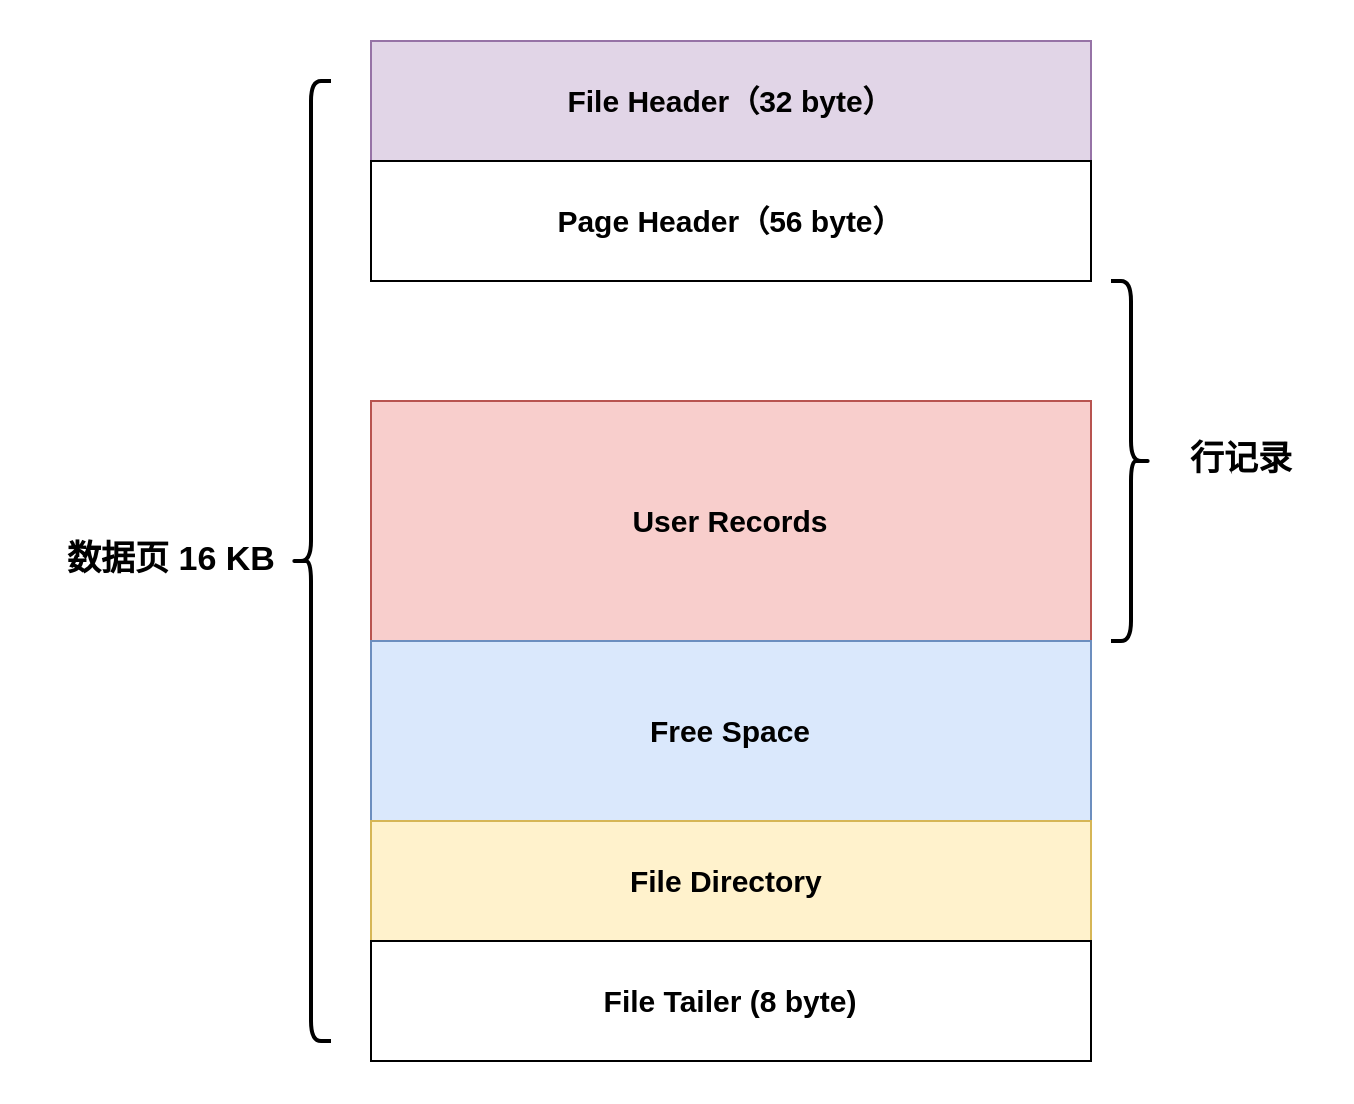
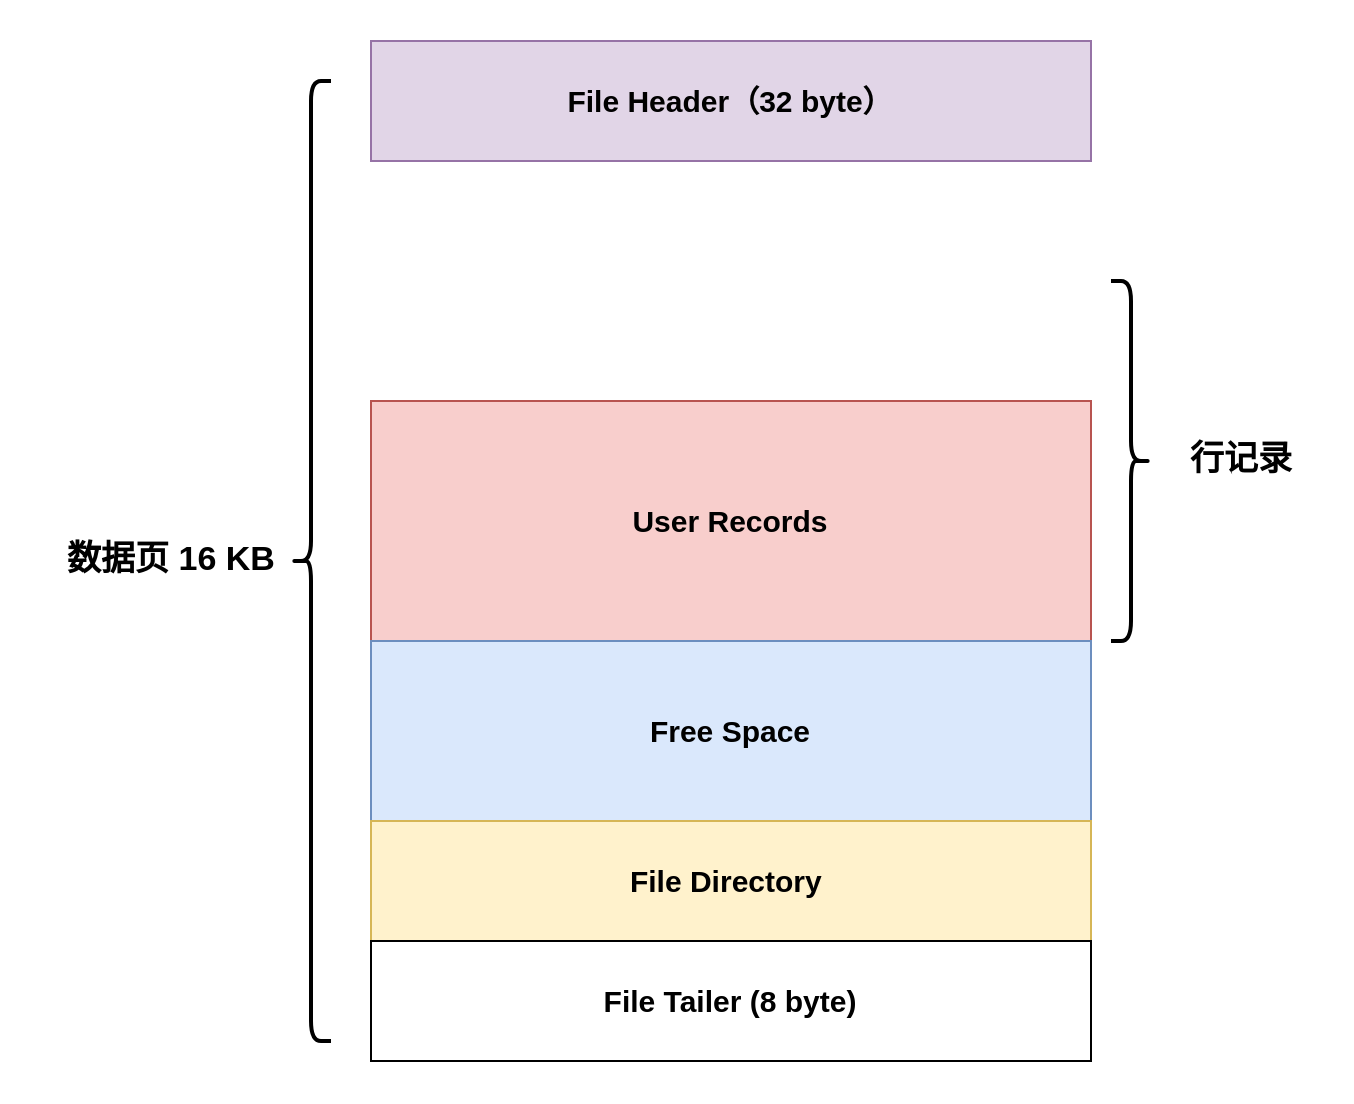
(731, 221) -> none
